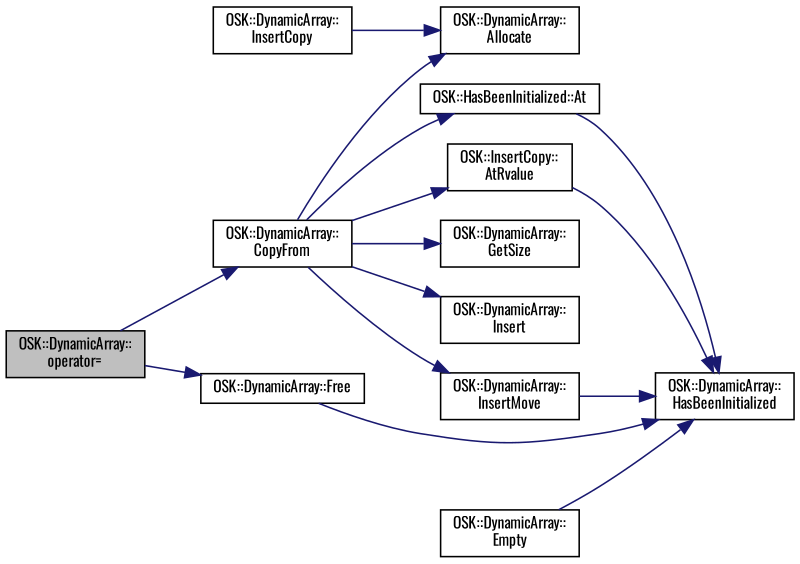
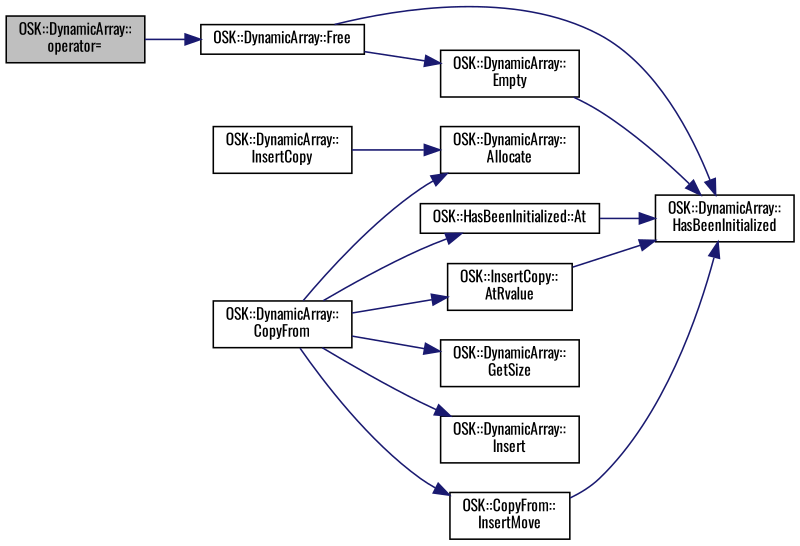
none -> (395, 56)
(172, 303) -> none
(510, 396) -> (510, 516)
